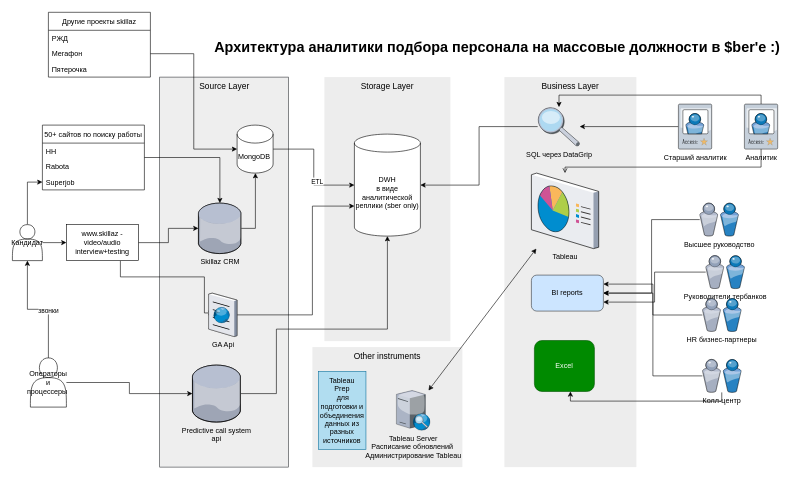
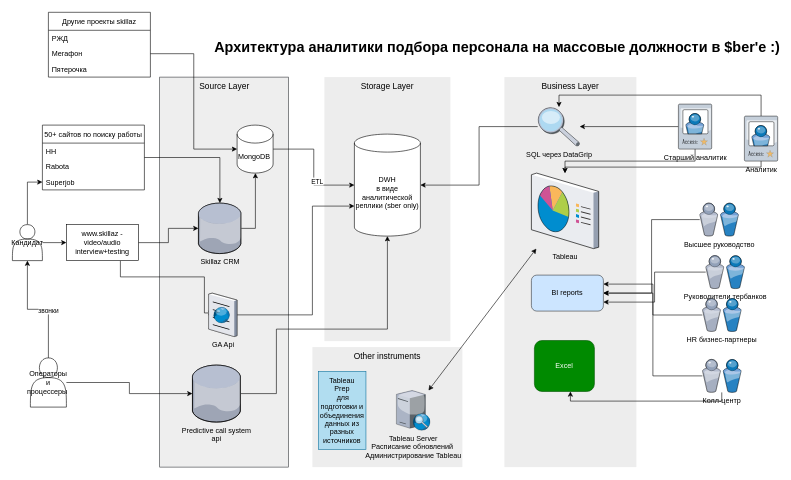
(761, 127) -> (761, 139)
none -> (634, 161)
